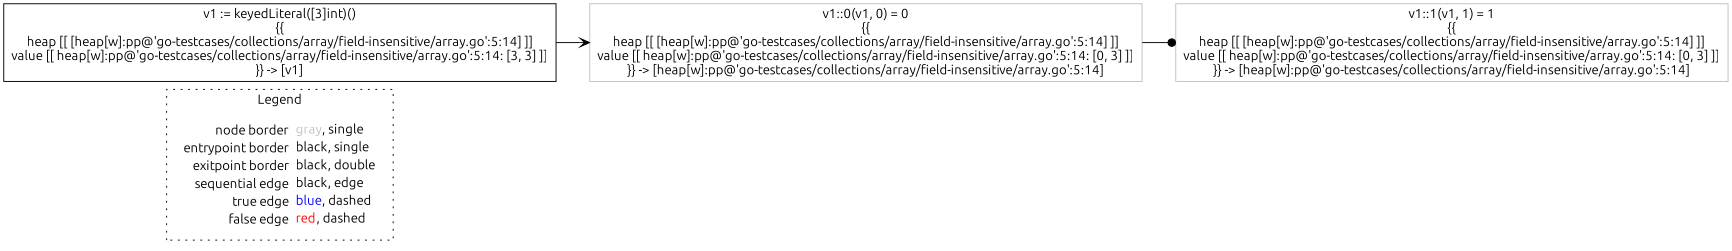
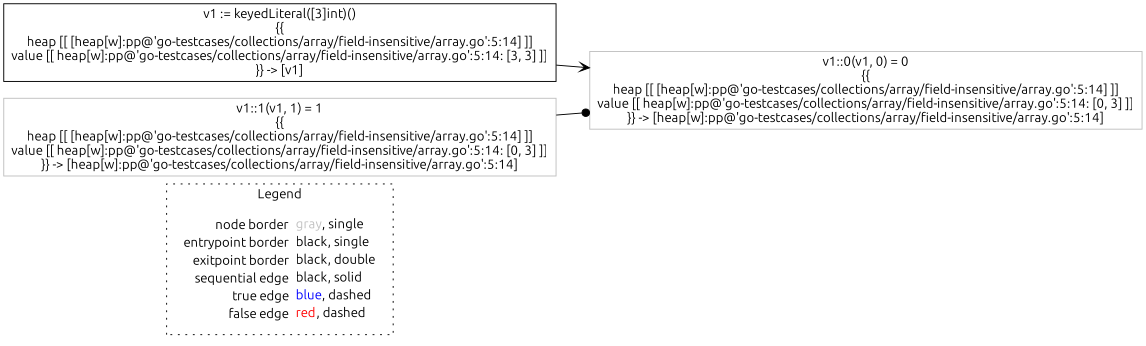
(1155, 43) -> (569, 114)
(346, 183) -> (345, 278)
